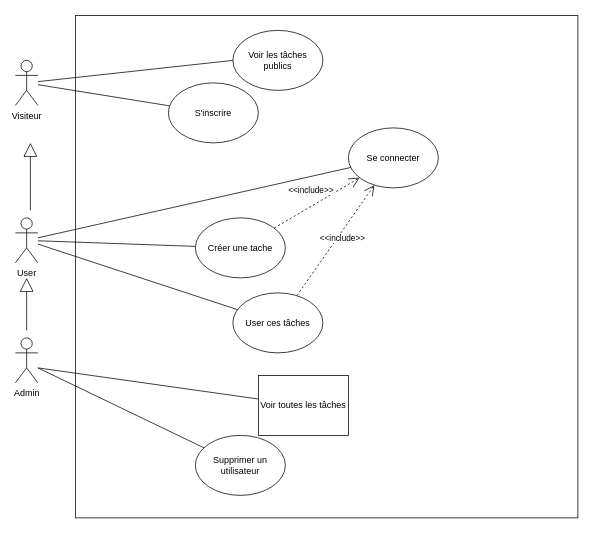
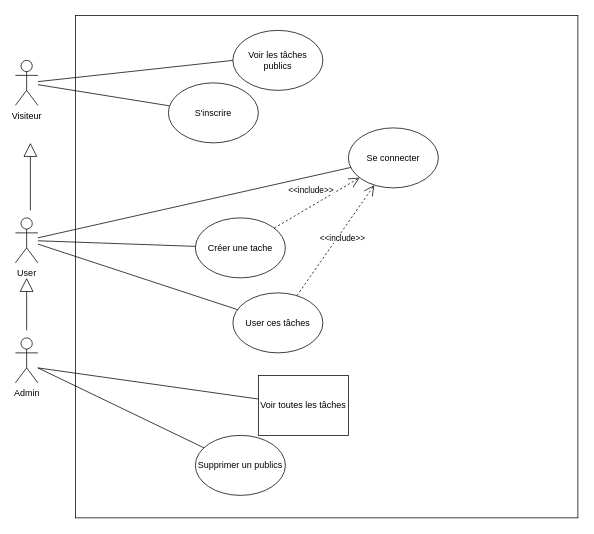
(240, 465) -> (240, 465)
